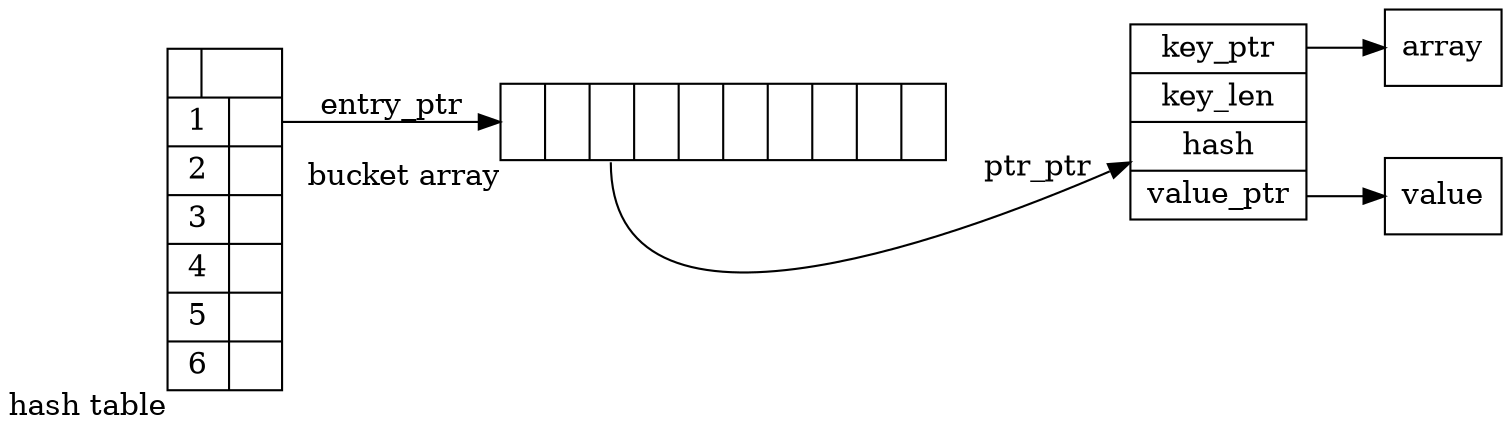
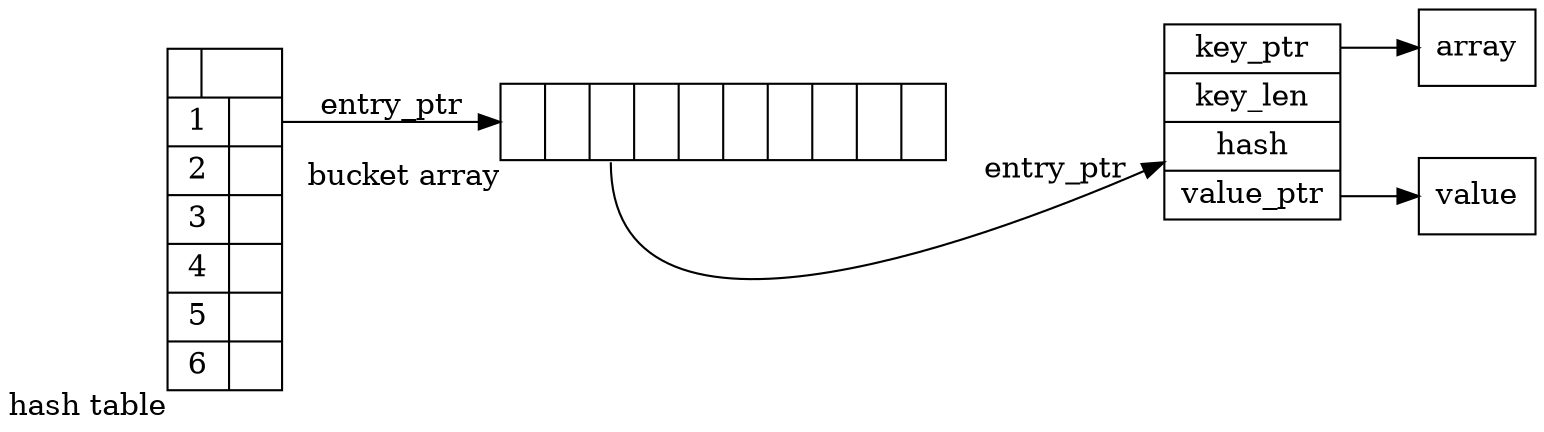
(1038, 168) -> (1055, 170)
